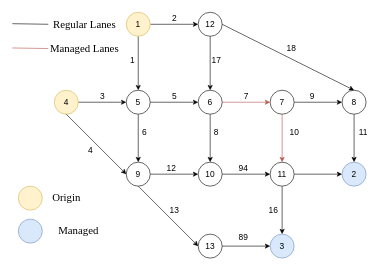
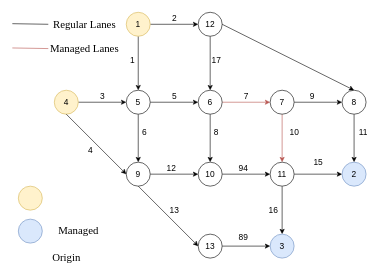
(291, 48) -> none
none -> (318, 162)
(66, 198) -> (66, 258)
